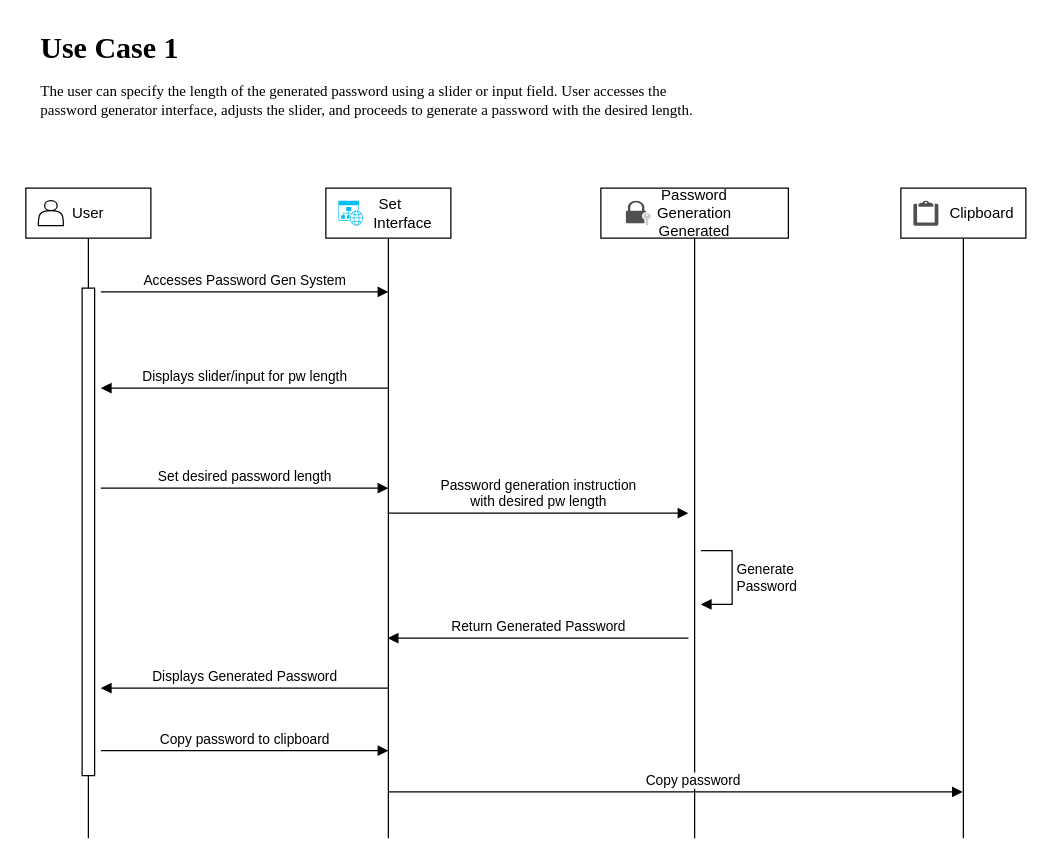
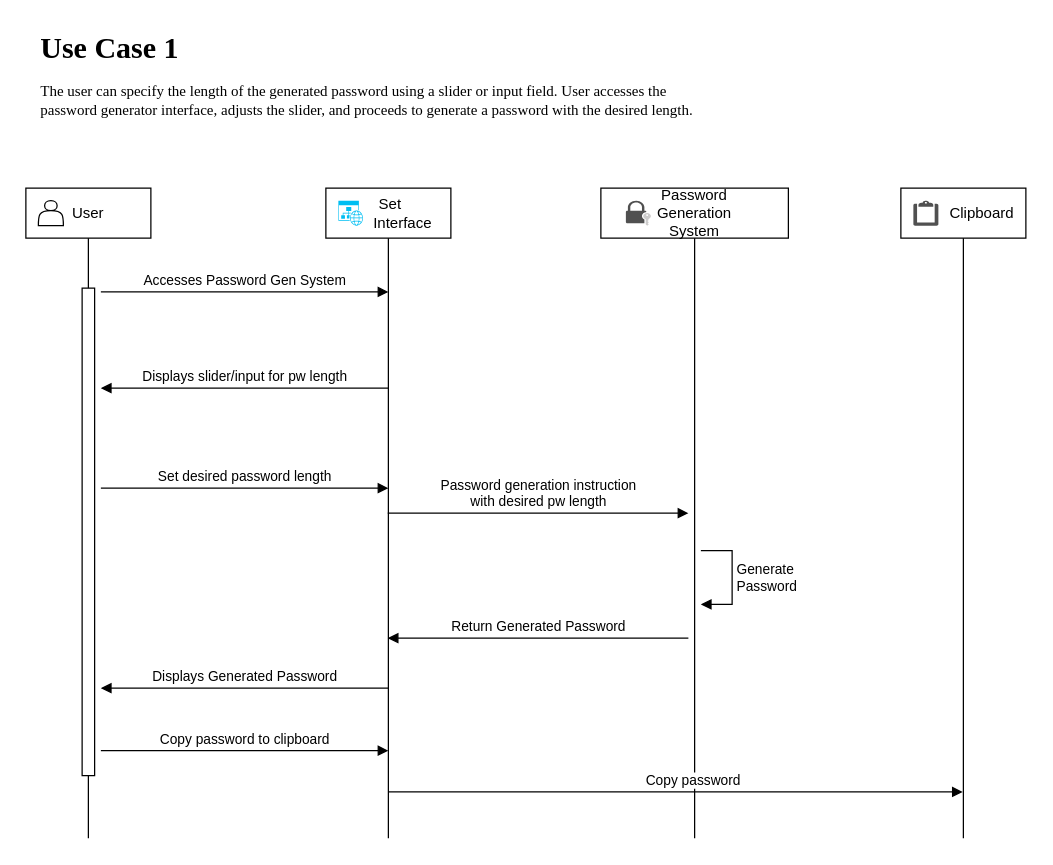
(694, 213) -> (694, 213)
